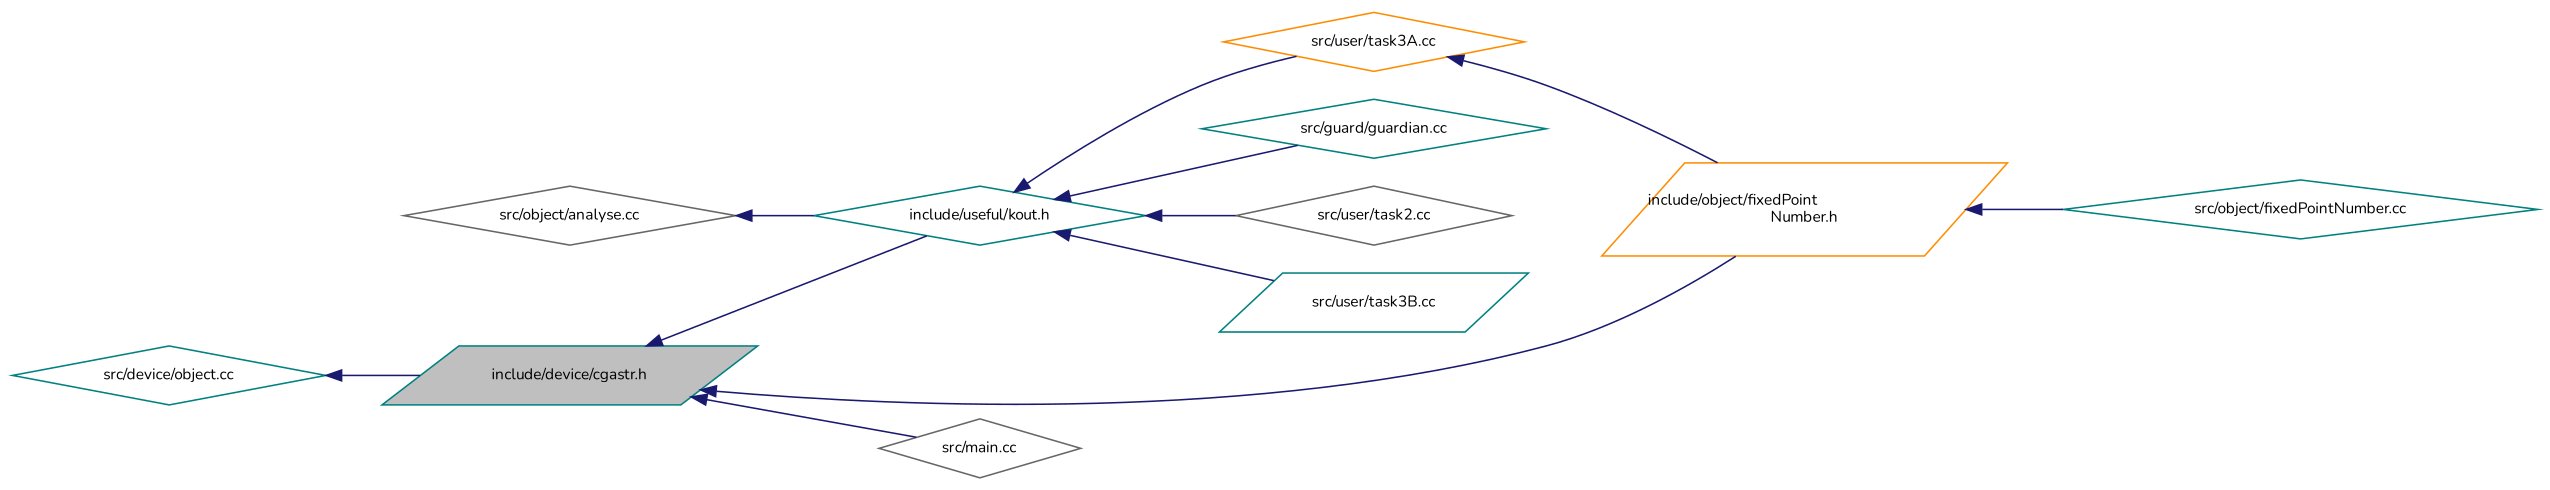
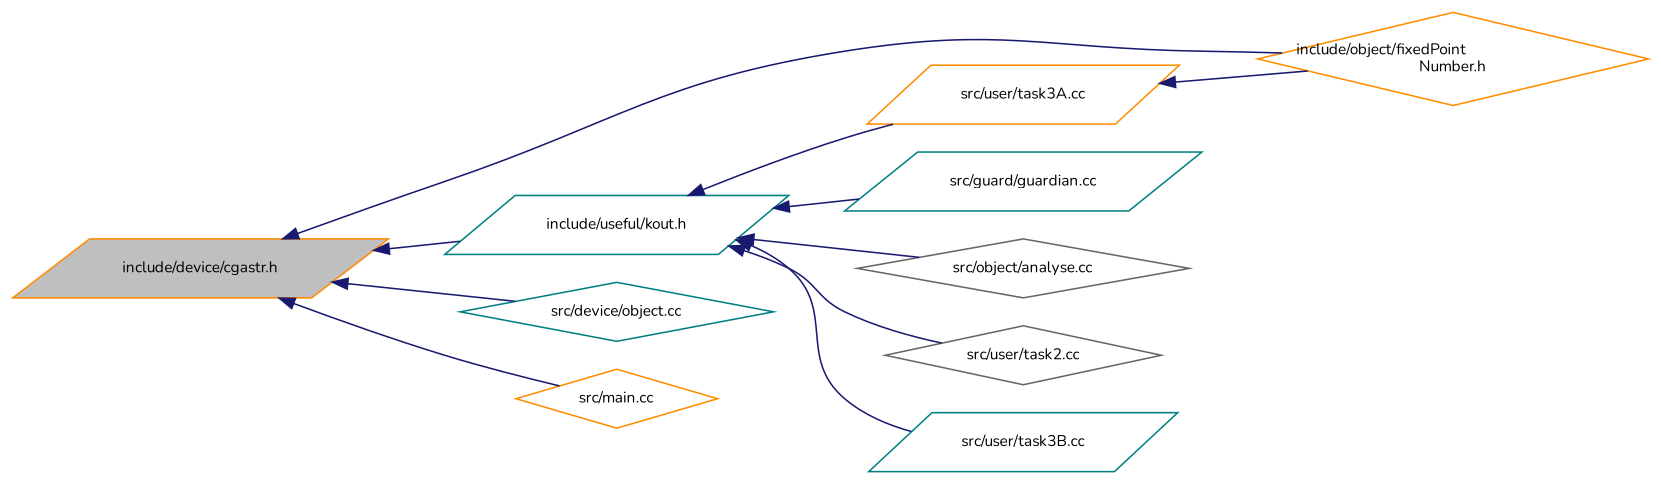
(1374, 42) -> (1023, 95)
(1374, 129) -> (1023, 182)
(1805, 209) -> (1453, 59)
(2301, 209) -> none
(783, 216) -> (837, 248)
(980, 216) -> (617, 225)
(381, 375) -> (431, 293)
(570, 375) -> (201, 268)
(980, 448) -> (617, 399)
